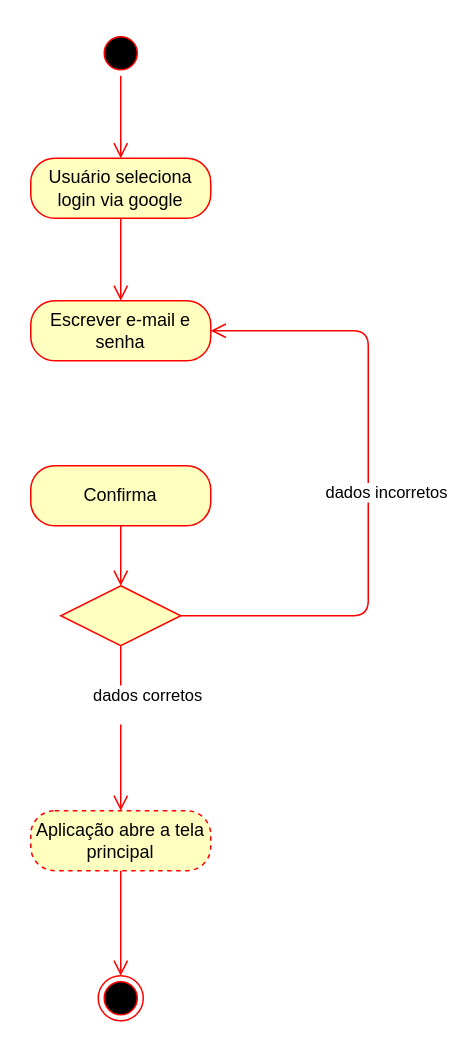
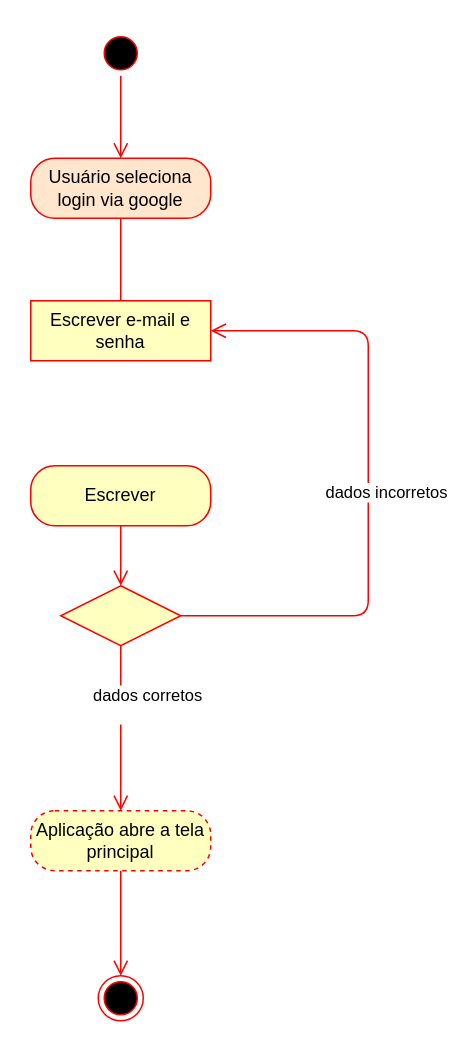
(121, 188) -> (121, 188)
(121, 293) -> (121, 294)
(121, 331) -> (121, 331)
(121, 496) -> (121, 496)
